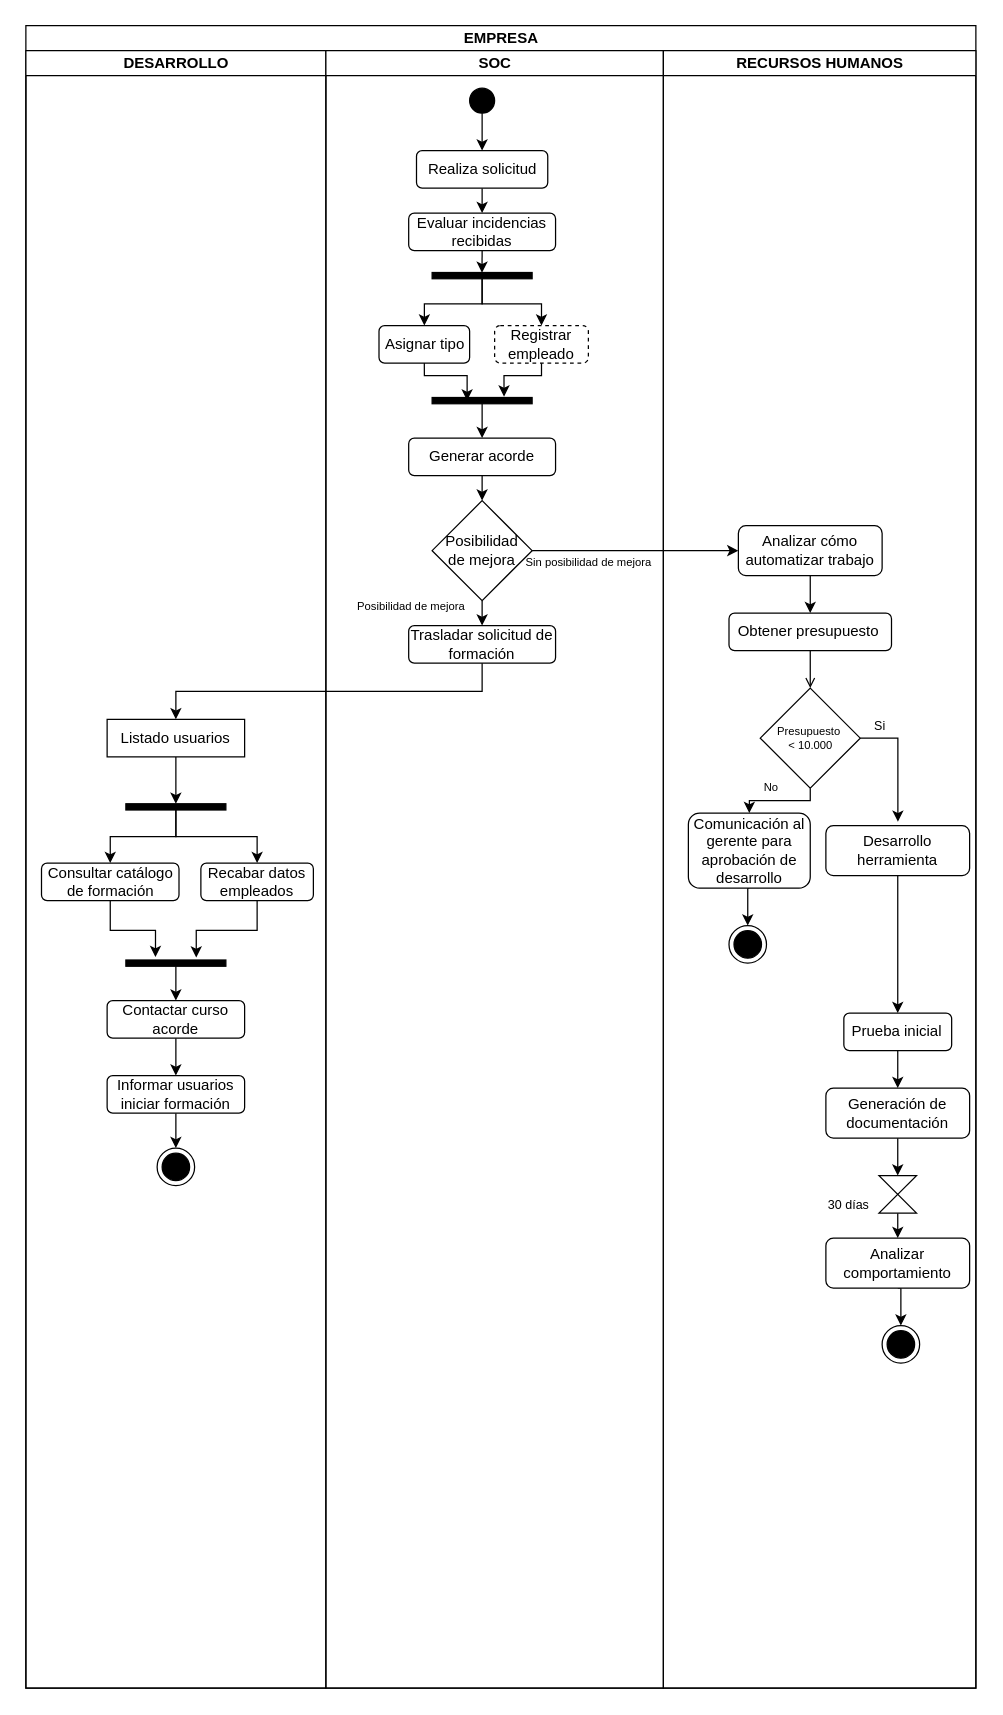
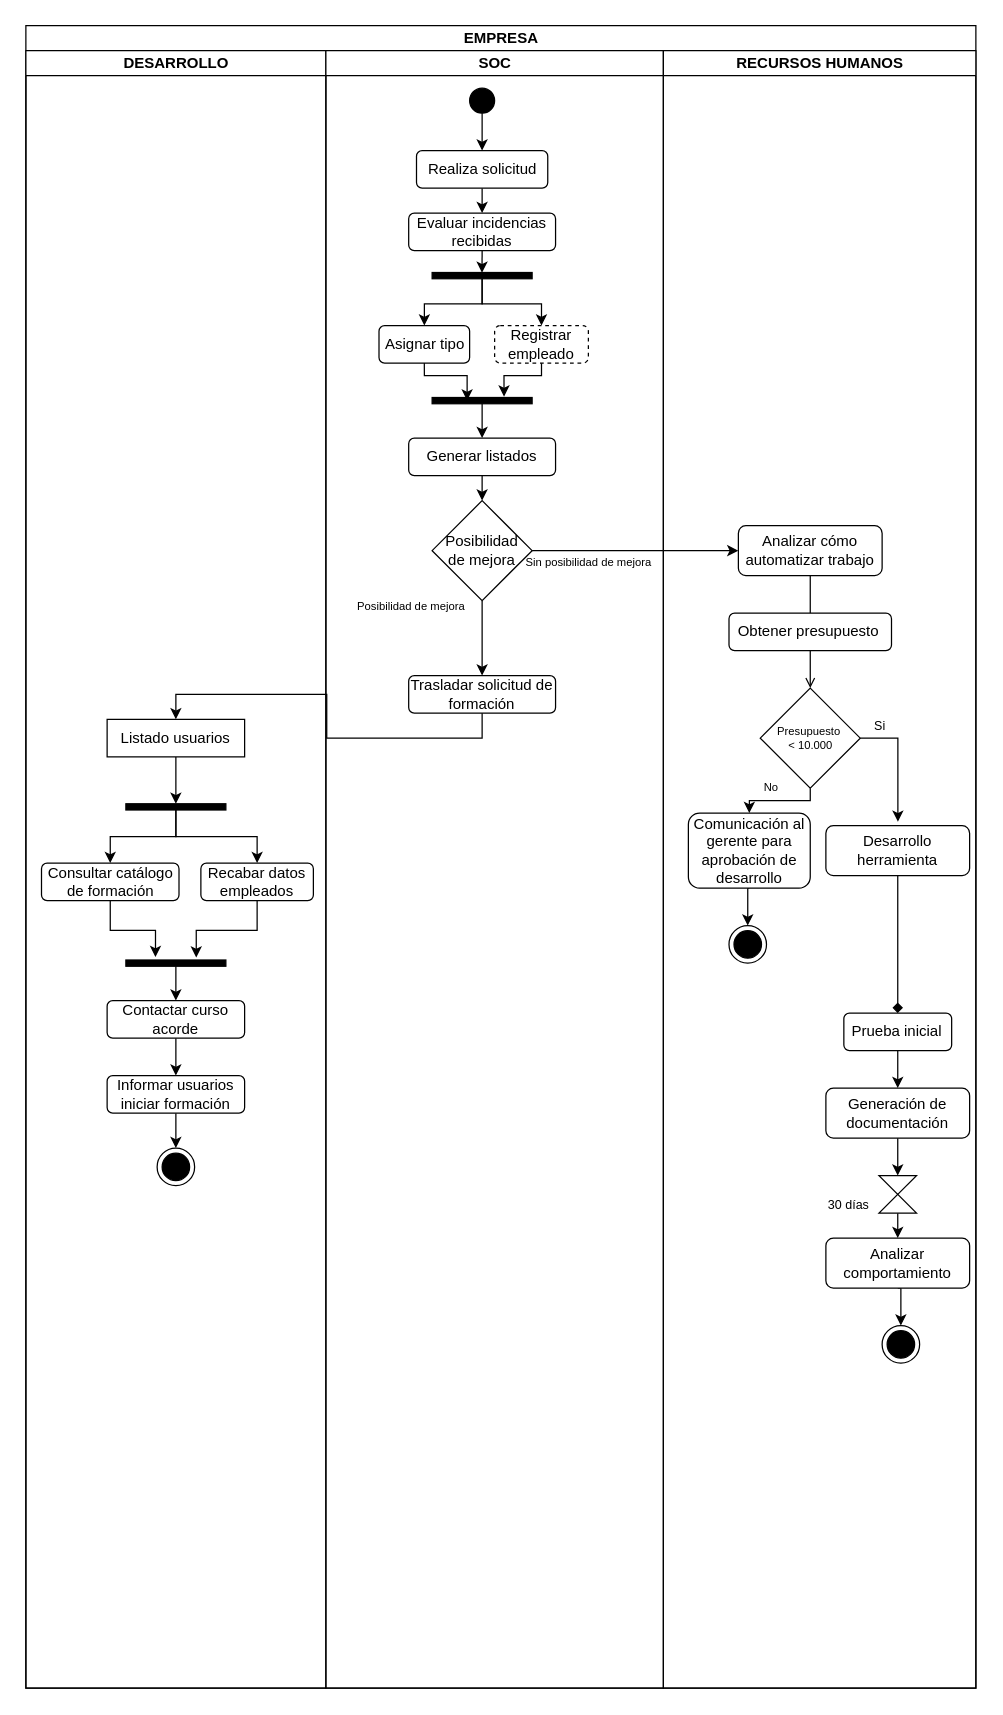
(482, 457) -> (482, 457)
(810, 603) -> (810, 606)
(482, 644) -> (482, 694)
(898, 1003) -> (898, 1002)
